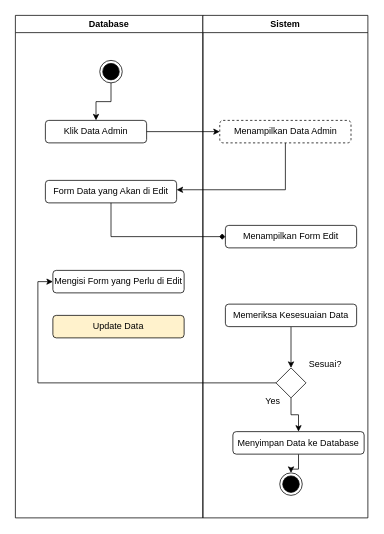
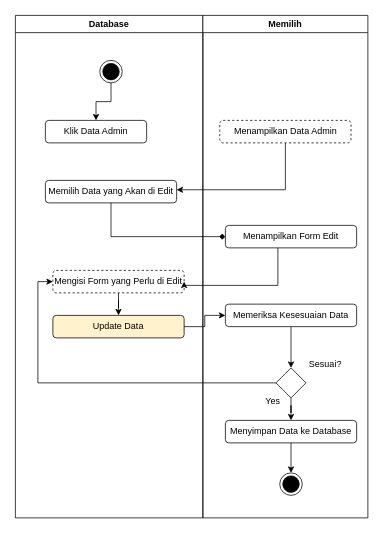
(285, 24) -> (285, 24)
(181, 132) -> none
(111, 192) -> (111, 192)
(119, 282) -> (119, 282)
none -> (233, 285)
none -> (119, 307)
none -> (205, 324)
(299, 443) -> (291, 432)
